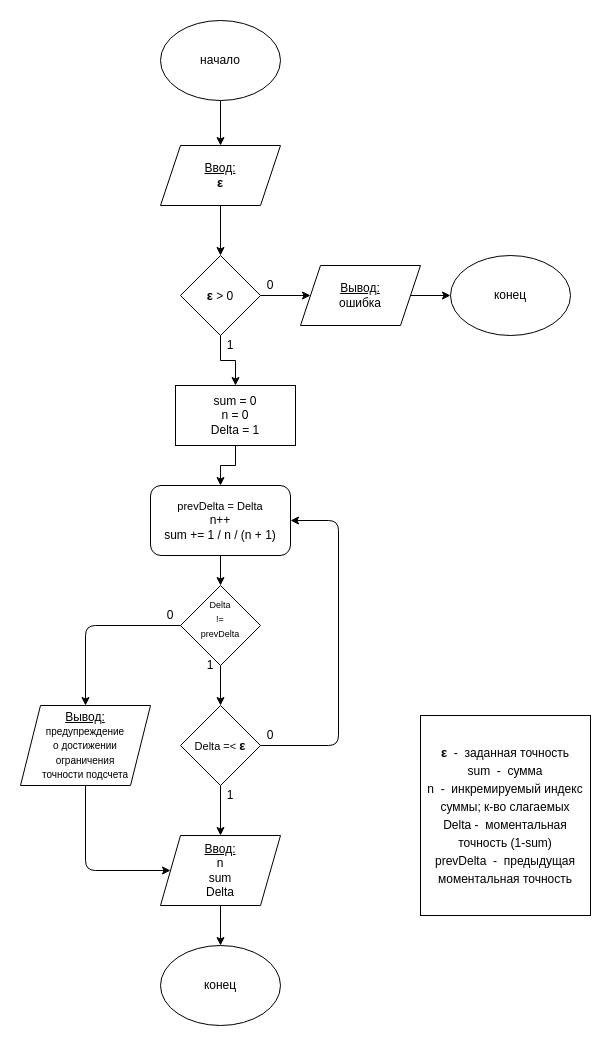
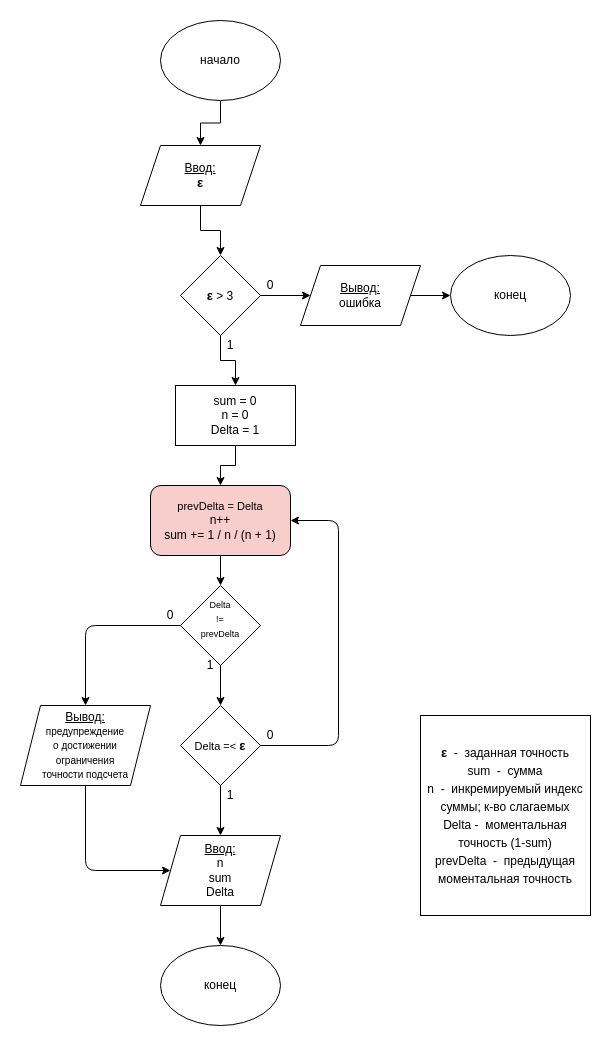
(221, 176) -> (201, 176)
(221, 296) -> (221, 296)
(221, 521) -> (221, 521)
